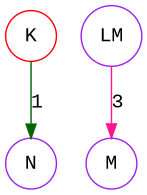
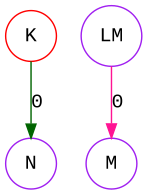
(43, 102) -> (43, 102)
(123, 102) -> (123, 102)
